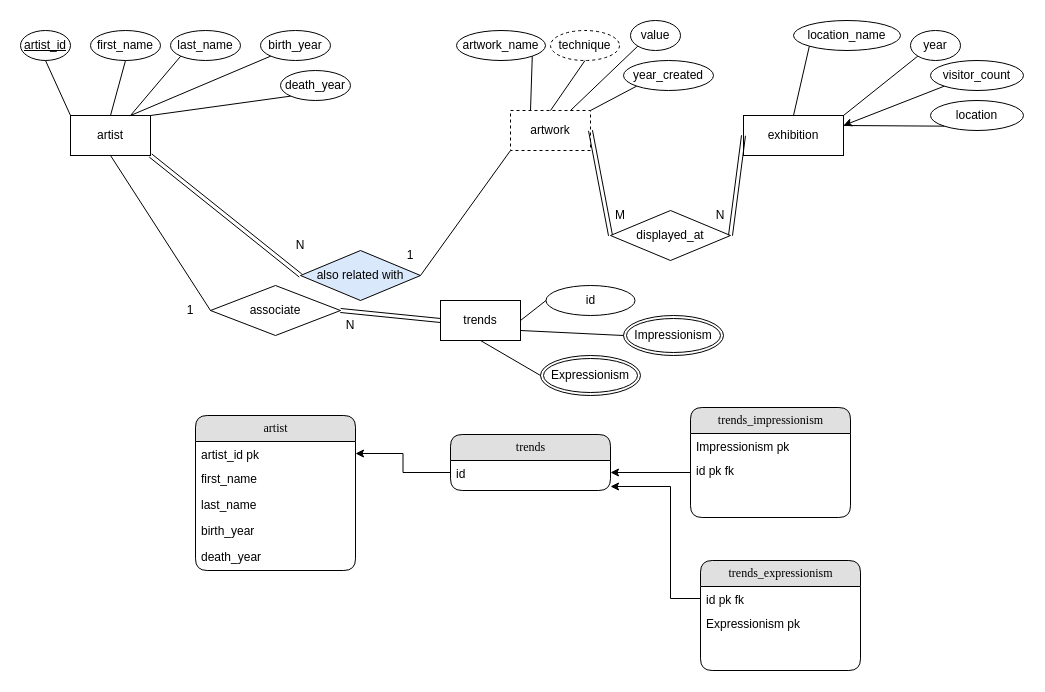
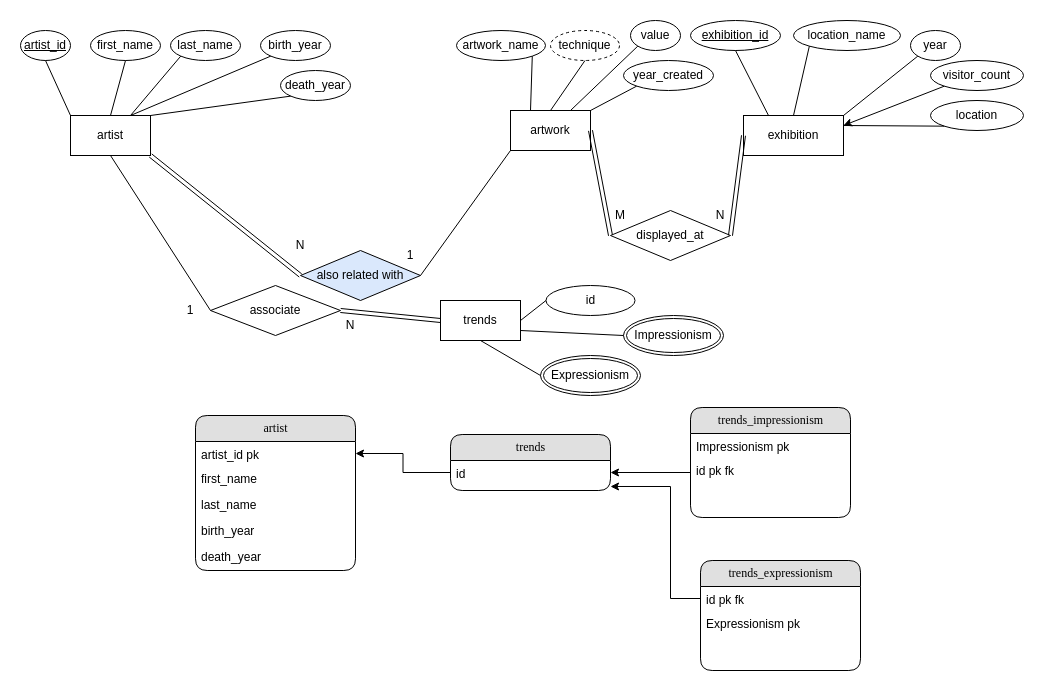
none -> (736, 36)
none -> (752, 83)
(551, 131) -> (551, 131)
